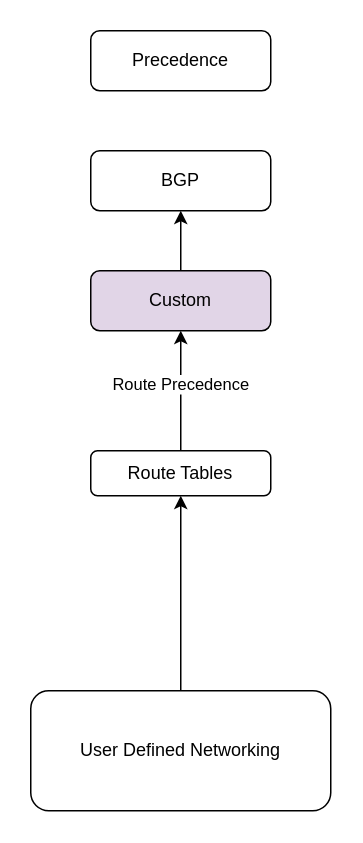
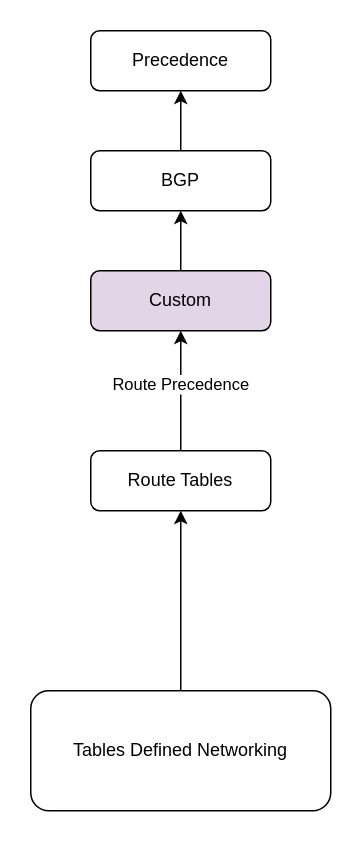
none -> (181, 126)
(181, 473) -> (181, 481)
(181, 751) -> (181, 751)
